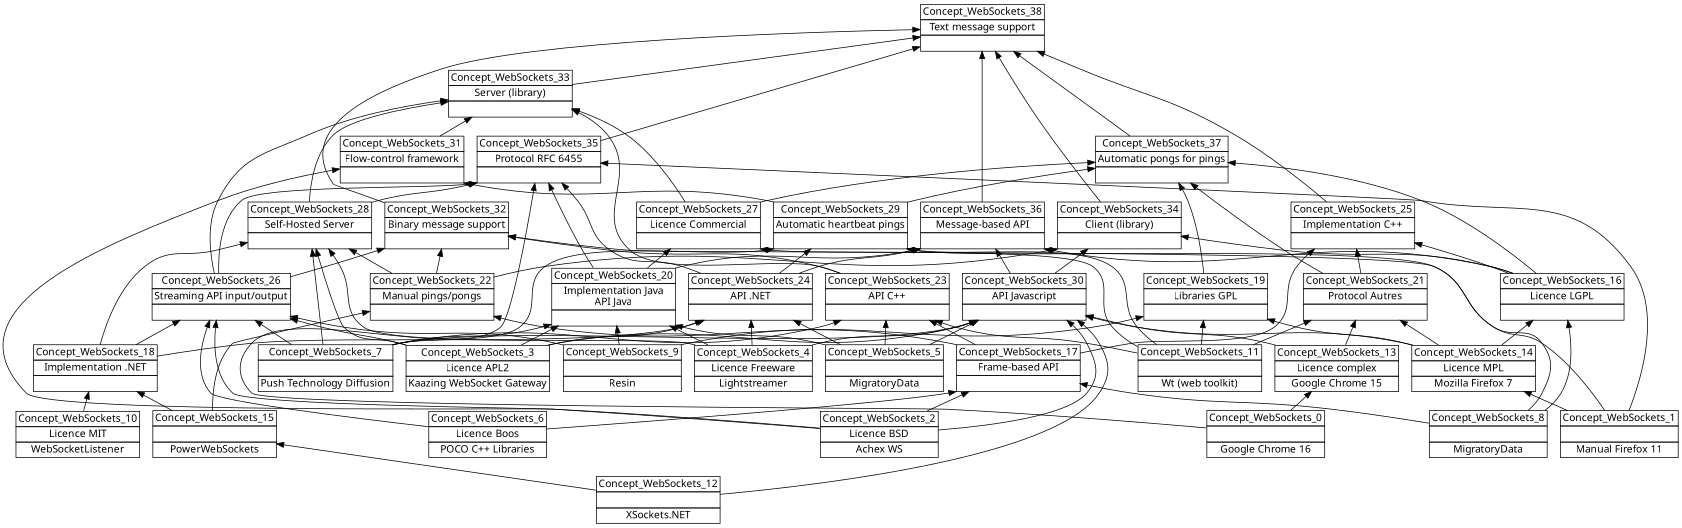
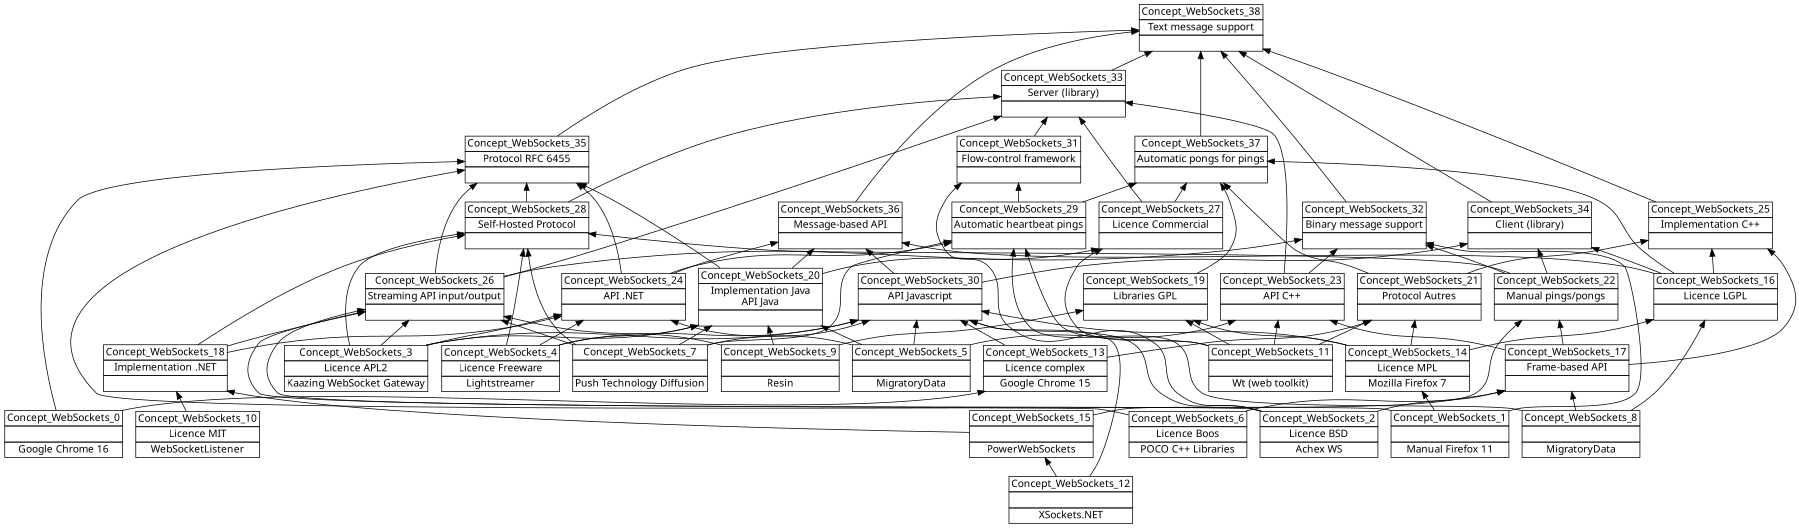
(310, 225) -> (527, 225)
(614, 339) -> none
